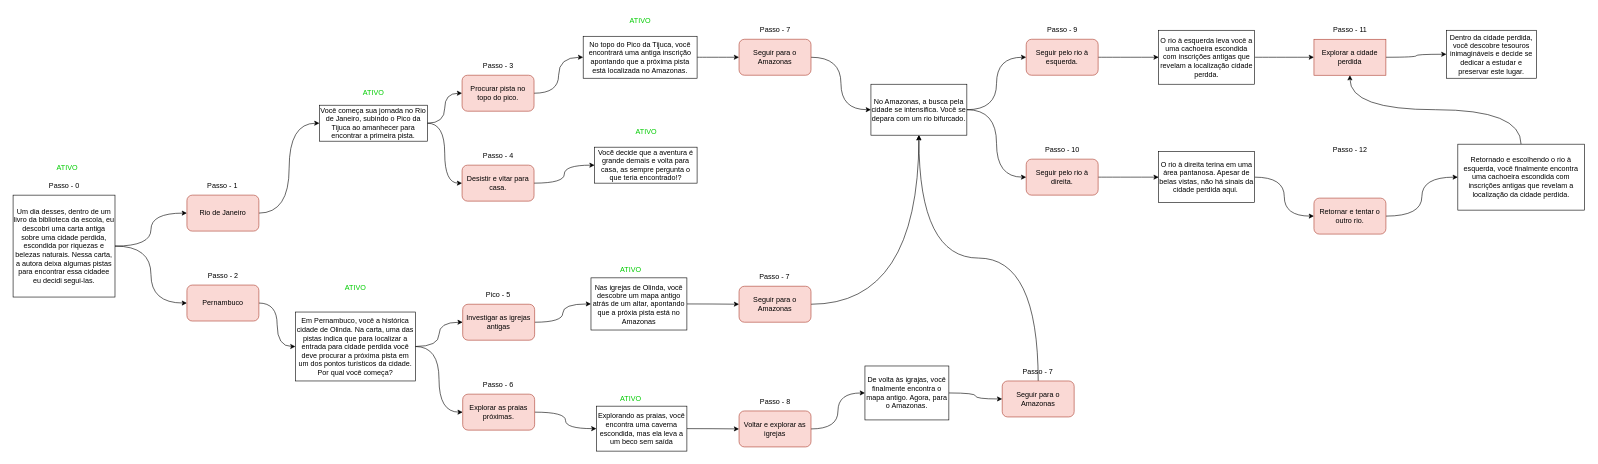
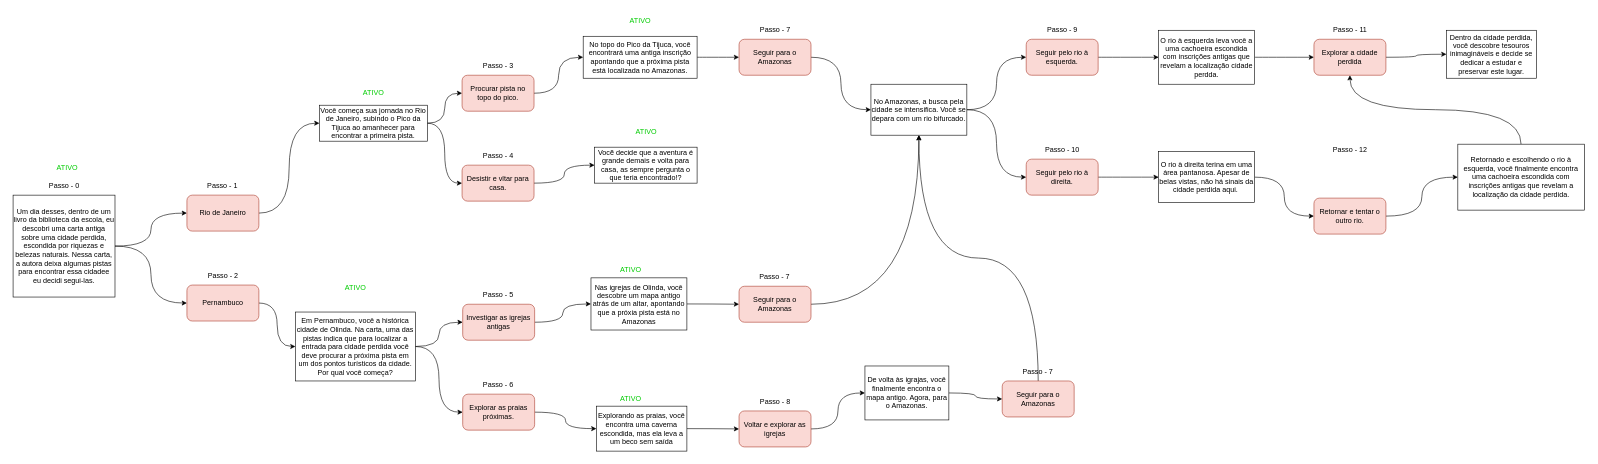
(1350, 57) -> (1350, 57)
(498, 296) -> (498, 296)
